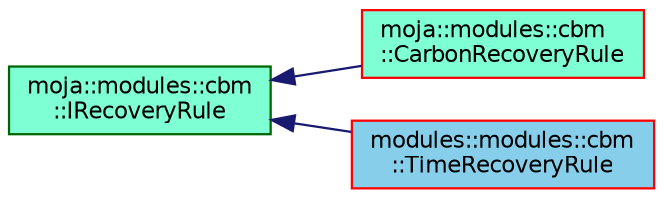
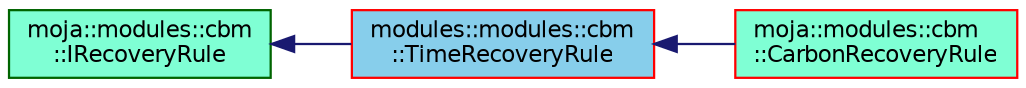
(328, 71) -> (706, 44)
